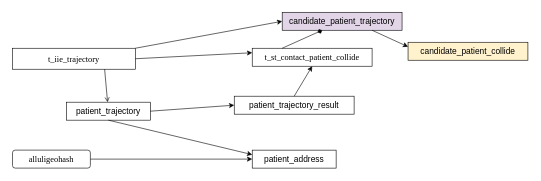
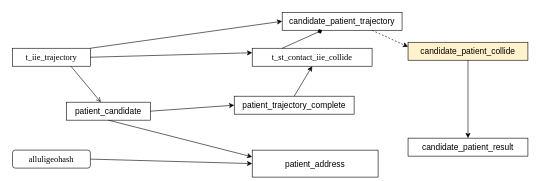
(342, 21) -> (342, 21)
(388, 38) -> (388, 38)
(312, 57) -> (312, 57)
(74, 59) -> (51, 57)
(294, 105) -> (294, 105)
(108, 111) -> (108, 111)
none -> (468, 132)
none -> (468, 147)
(294, 159) -> (315, 164)
